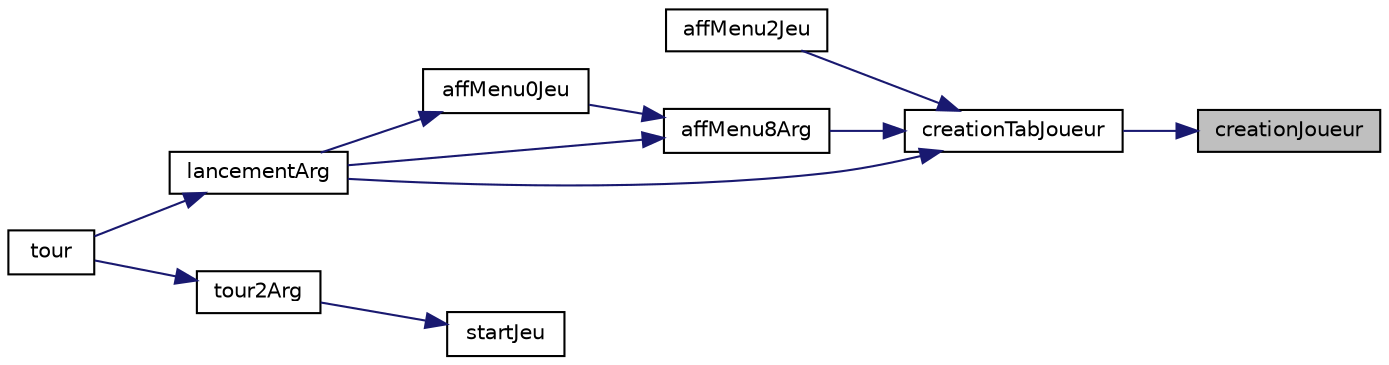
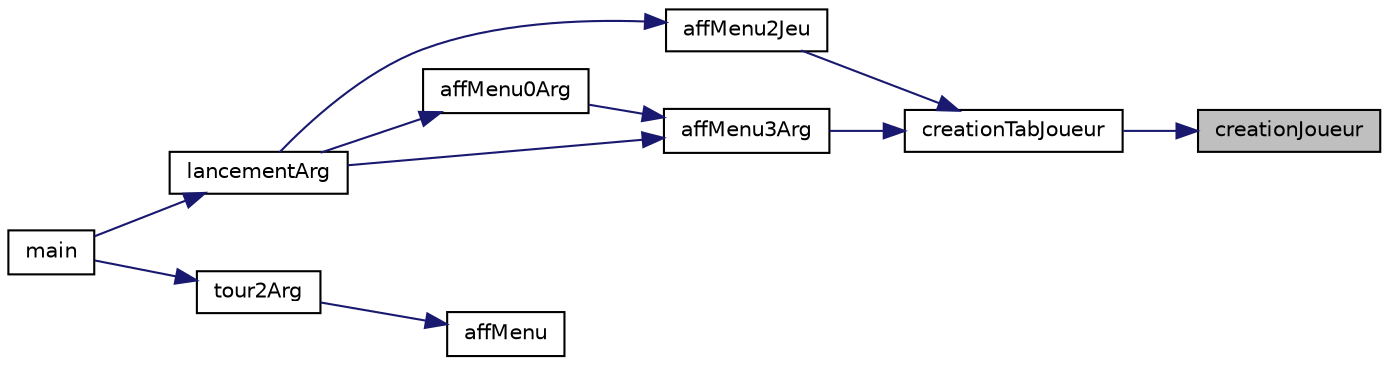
(506, 91) -> (506, 91)
(747, 131) -> (747, 131)
(635, 185) -> (445, 42)
(51, 252) -> (51, 252)
(506, 334) -> (506, 334)
